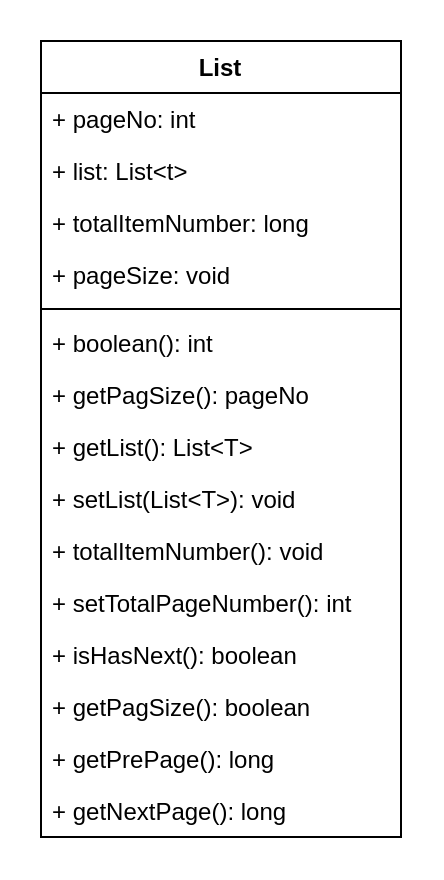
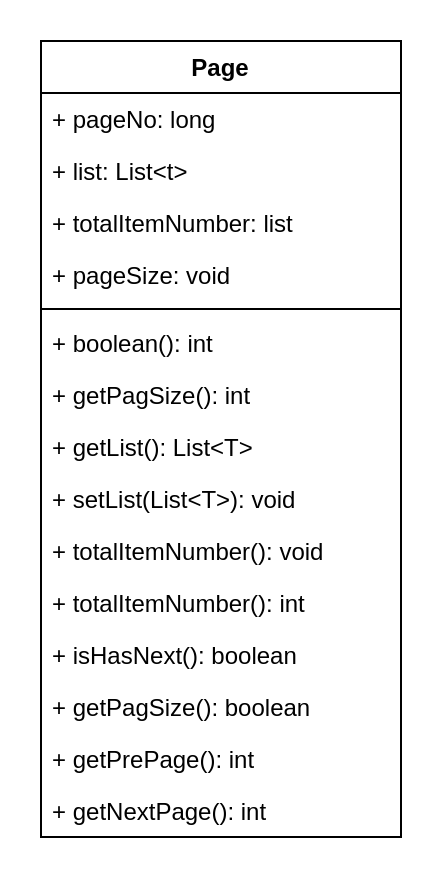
(220, 68) -> (220, 68)
(127, 120) -> (134, 120)
(191, 224) -> (188, 224)
(187, 396) -> (164, 396)
(218, 604) -> (198, 604)
(174, 760) -> (167, 760)
(181, 812) -> (174, 812)
